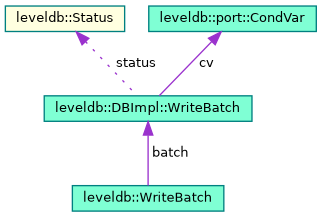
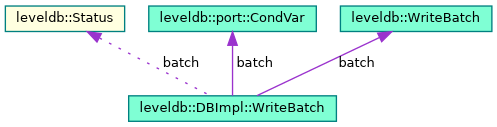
(135, 64) -> (180, 64)
(205, 64) -> (253, 64)
(148, 160) -> (318, 67)
